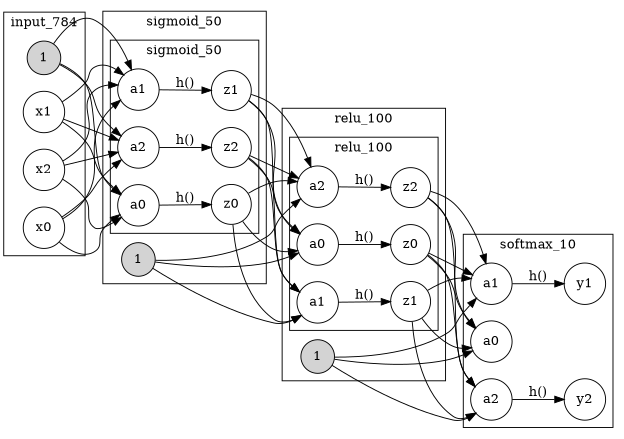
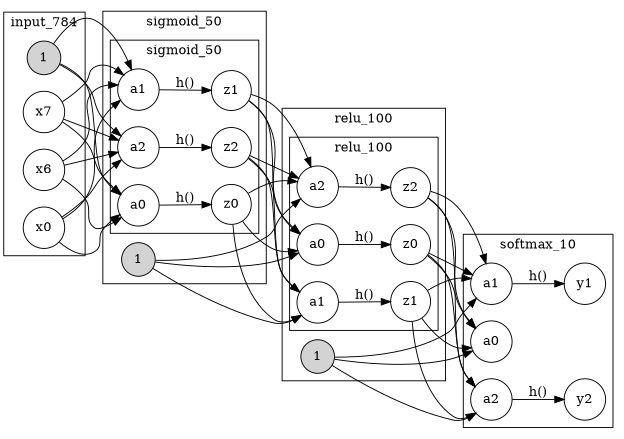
(44, 112) -> (44, 112)
(44, 170) -> (44, 170)
